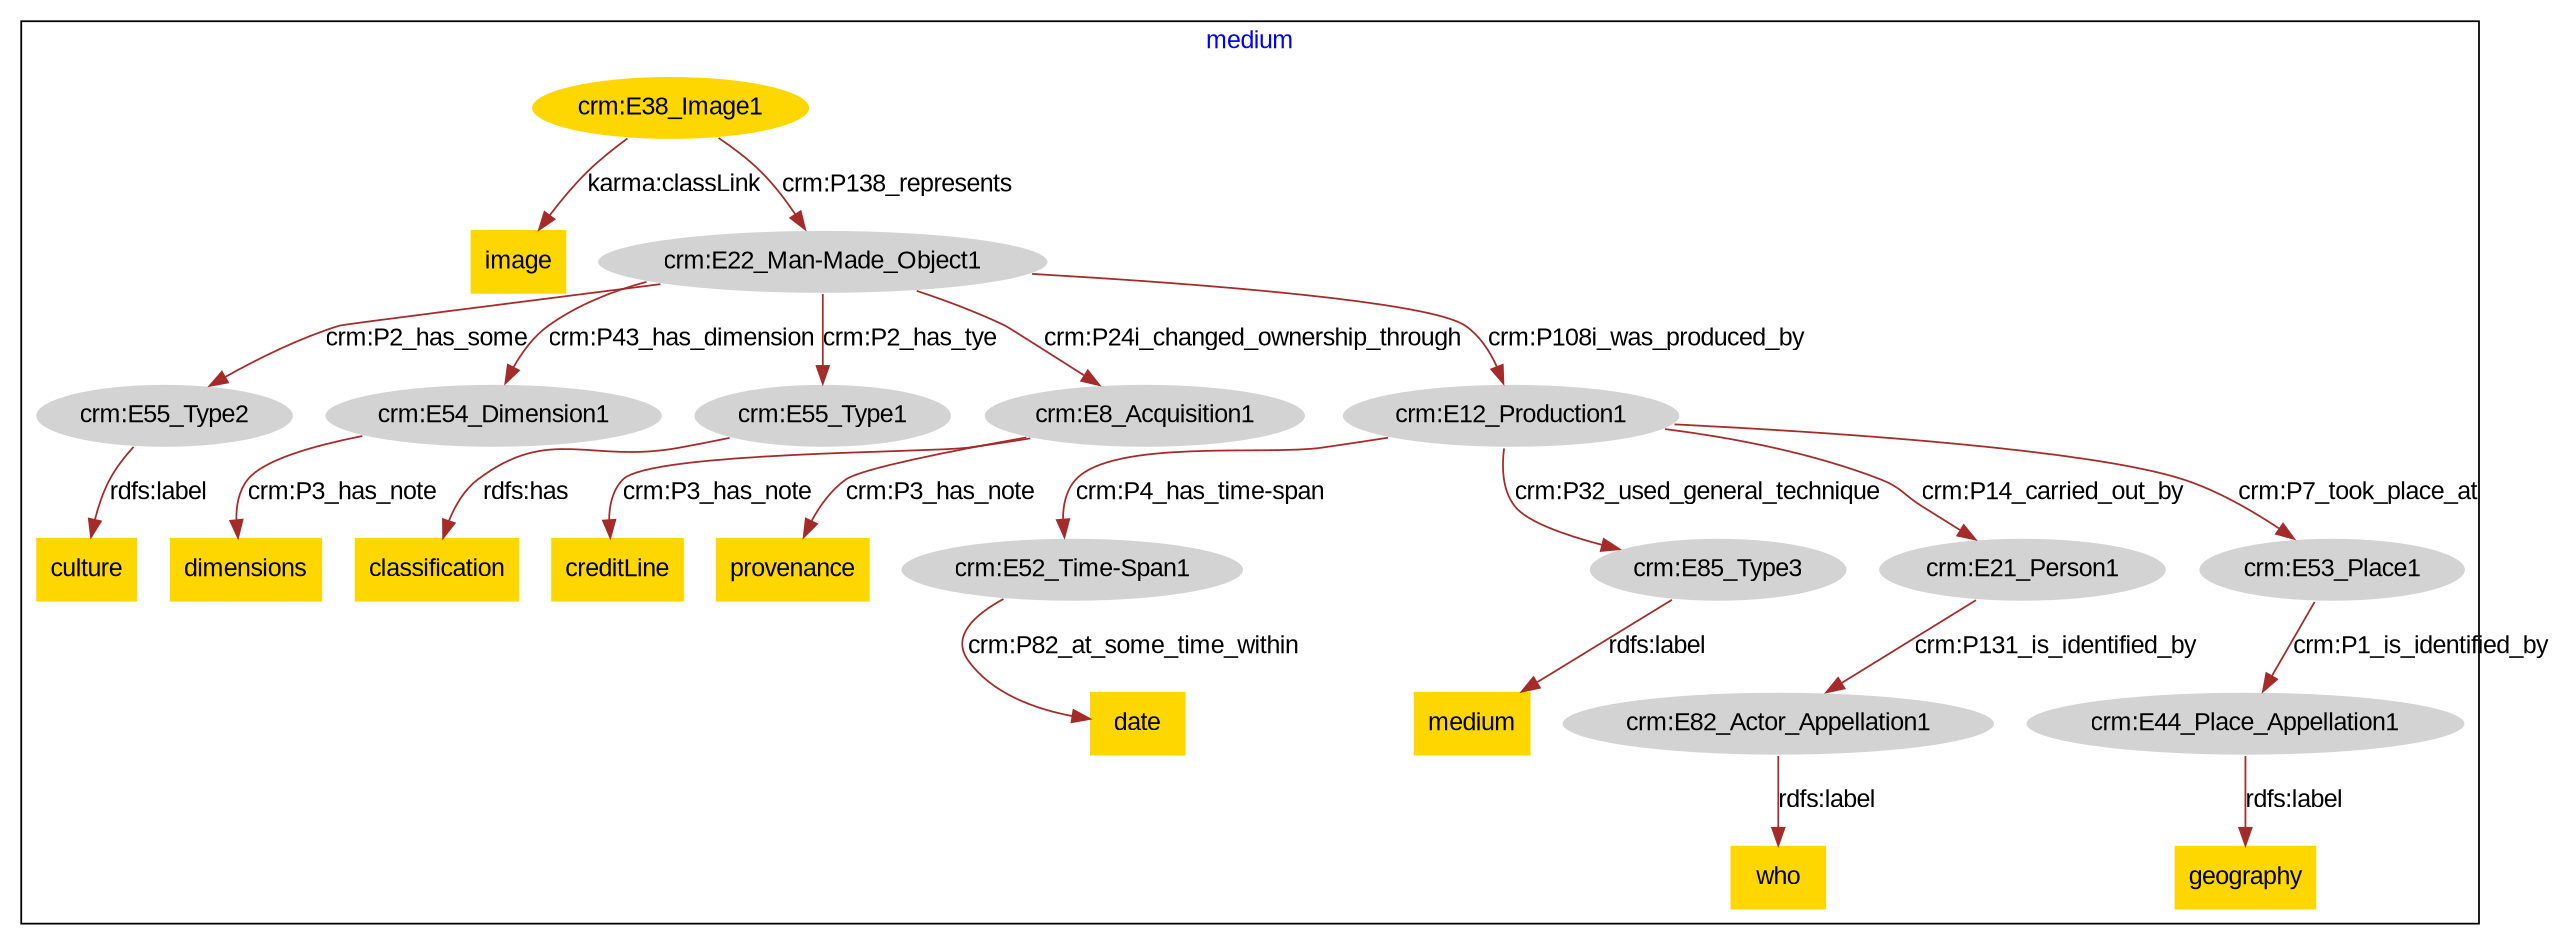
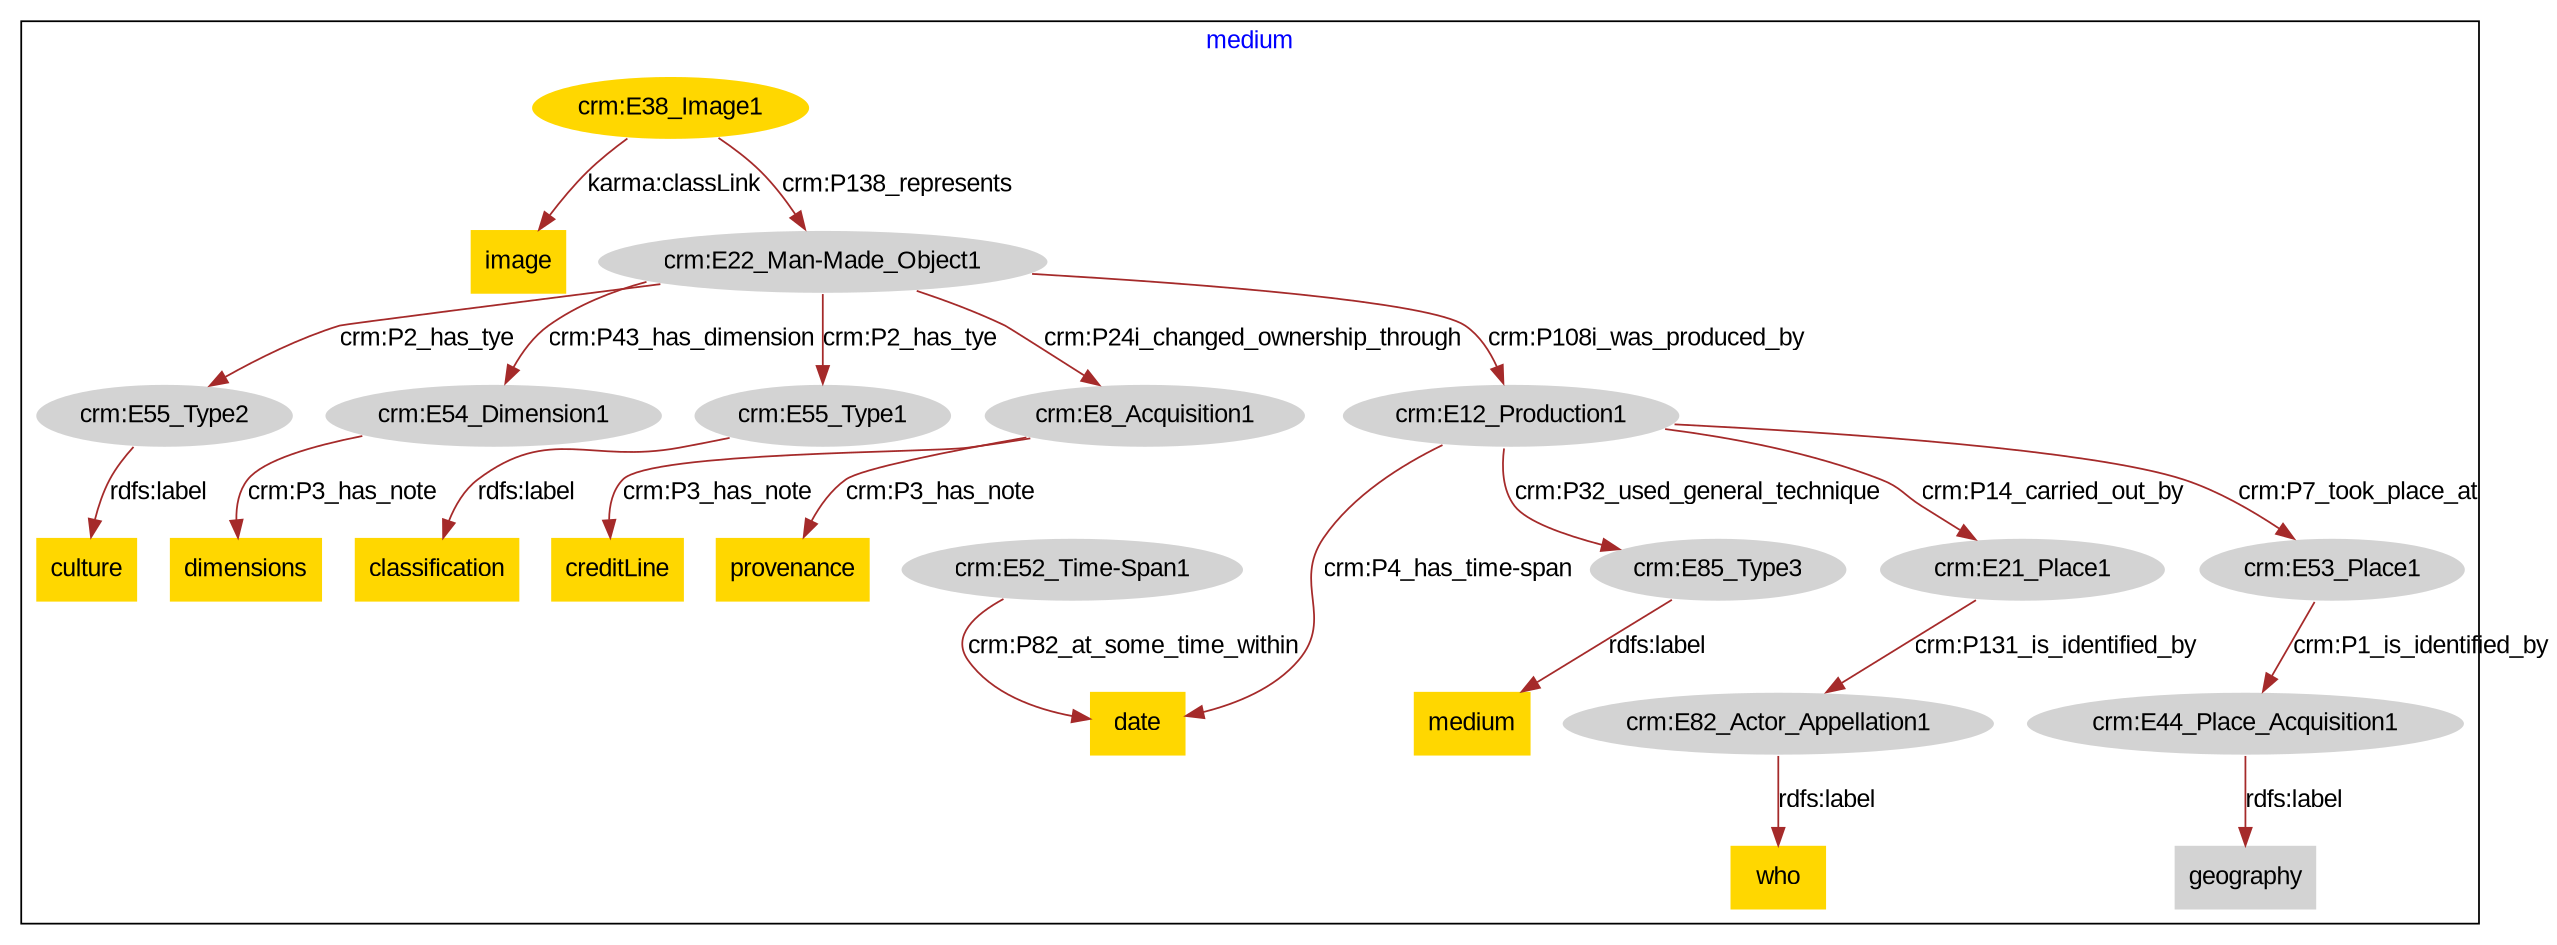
(427, 339) -> (427, 339)
(1208, 451) -> (1311, 579)
(526, 493) -> (526, 493)
(2022, 570) -> (2022, 570)
(2245, 724) -> (2245, 724)
(2245, 878) -> (2245, 878)
